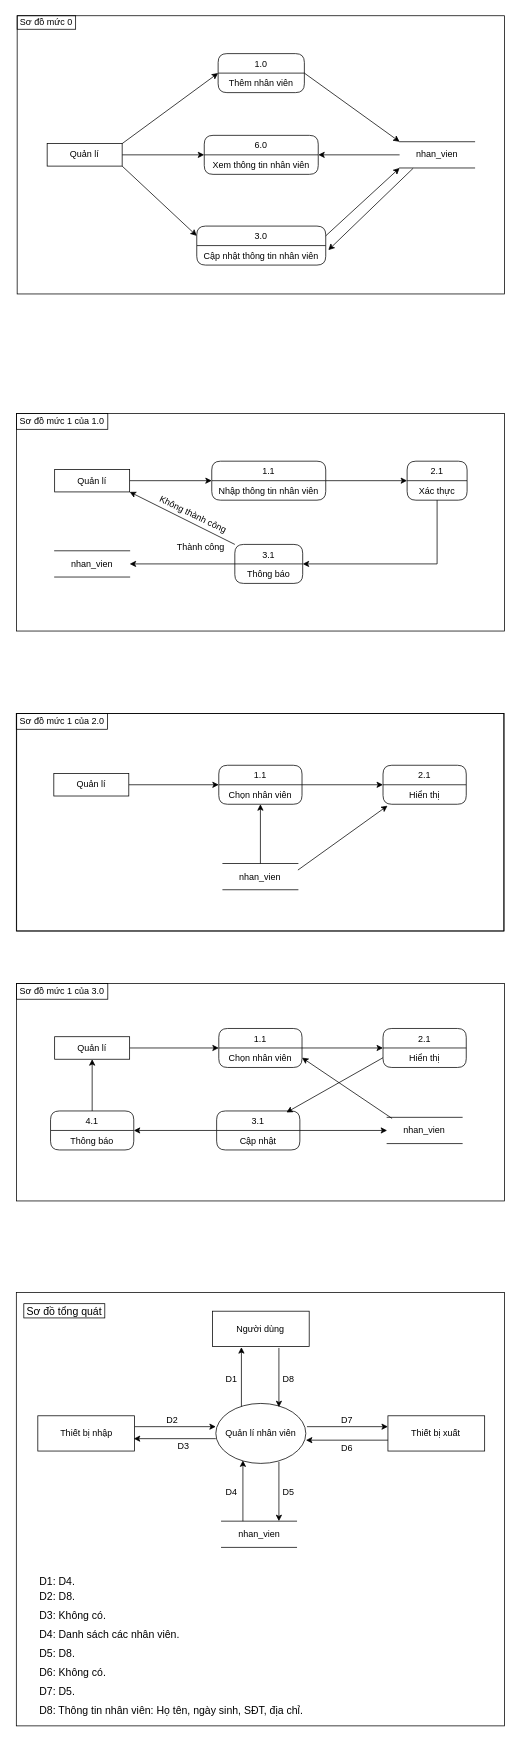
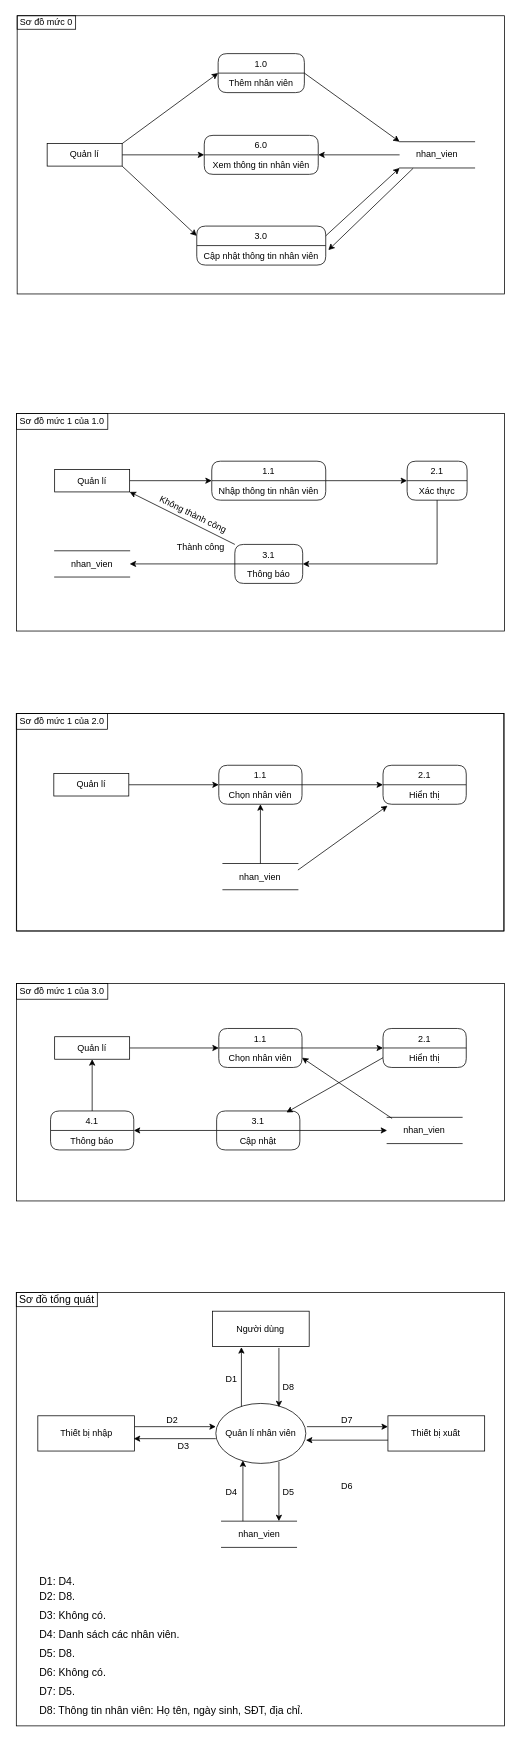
(64, 1311) -> (57, 1300)
(288, 1380) -> (288, 1387)
(347, 1449) -> (347, 1486)
